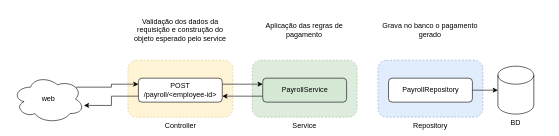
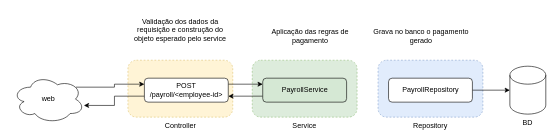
(304, 30) -> (310, 36)
(430, 30) -> (421, 36)
(180, 90) -> (186, 90)
(516, 90) -> (528, 90)
